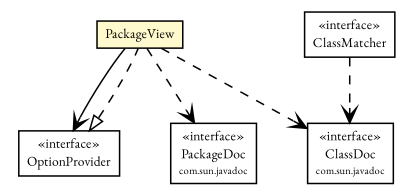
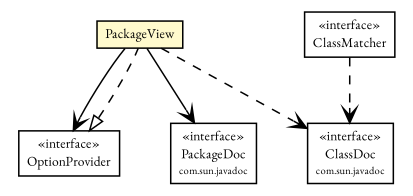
(167, 79) -> (167, 79)
